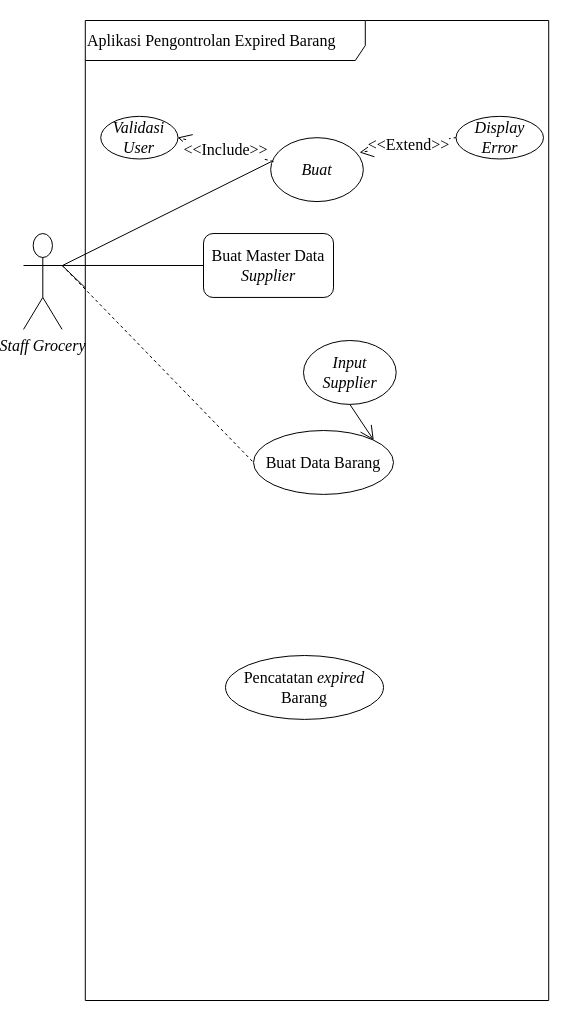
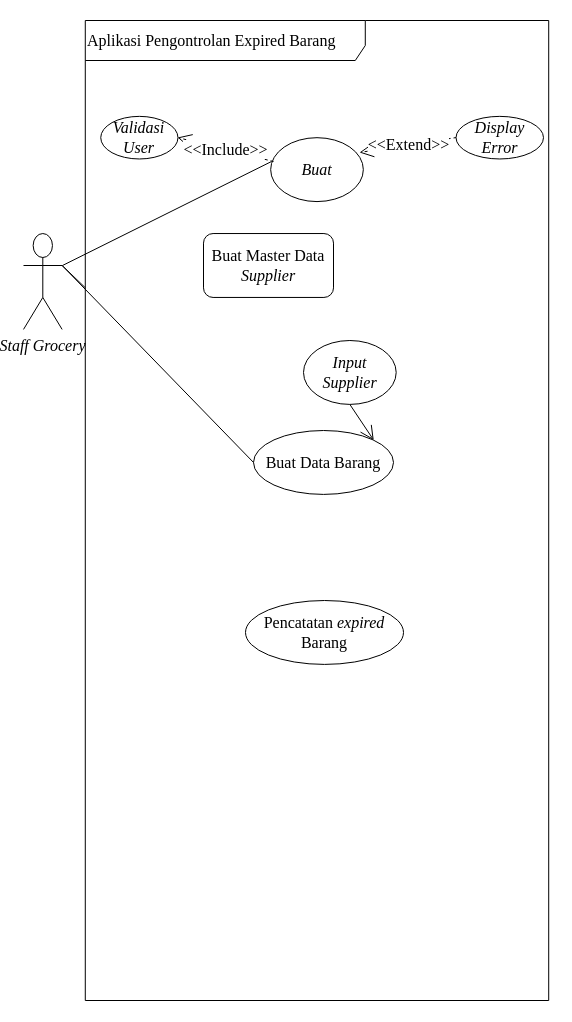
(134, 265) -> none
(170, 376) -> (170, 376)
(305, 687) -> (325, 632)
